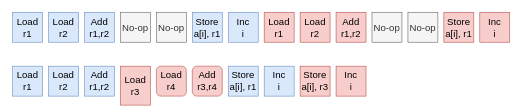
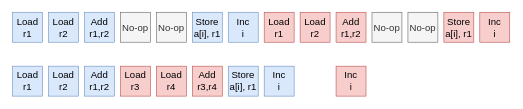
(171, 81) -> (171, 81)
(207, 81) -> (207, 81)
(315, 81) -> none
(135, 86) -> (135, 81)
